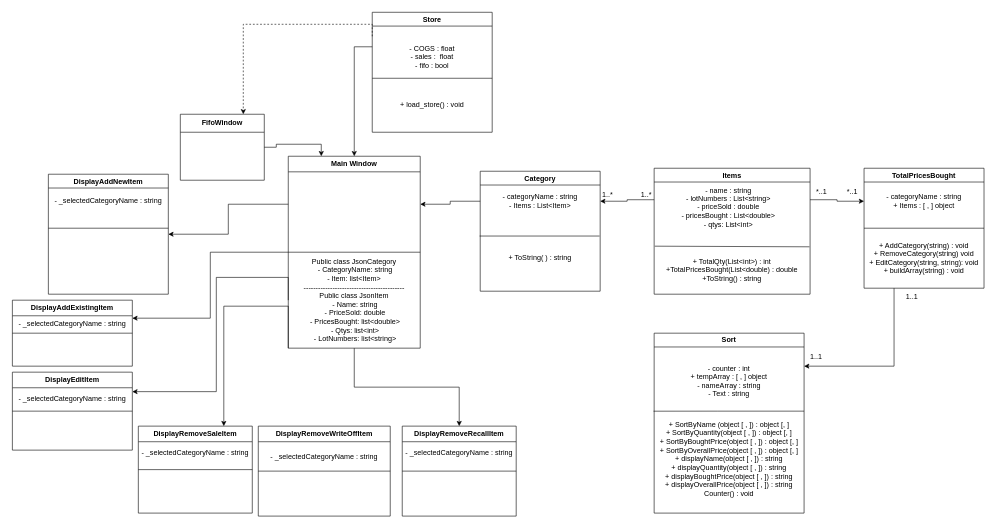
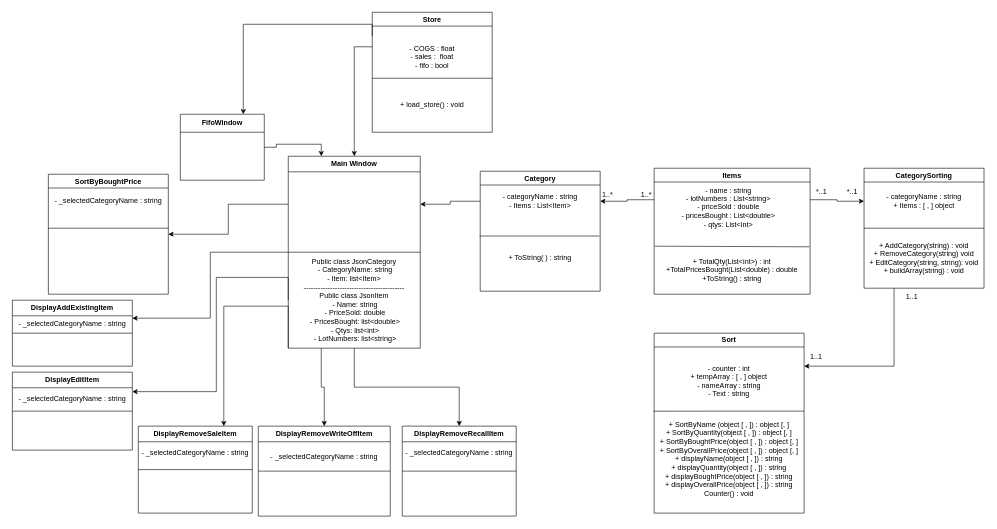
(265, 24) -> (265, 24)
(924, 176) -> (924, 176)
(108, 182) -> (108, 182)
none -> (321, 386)
